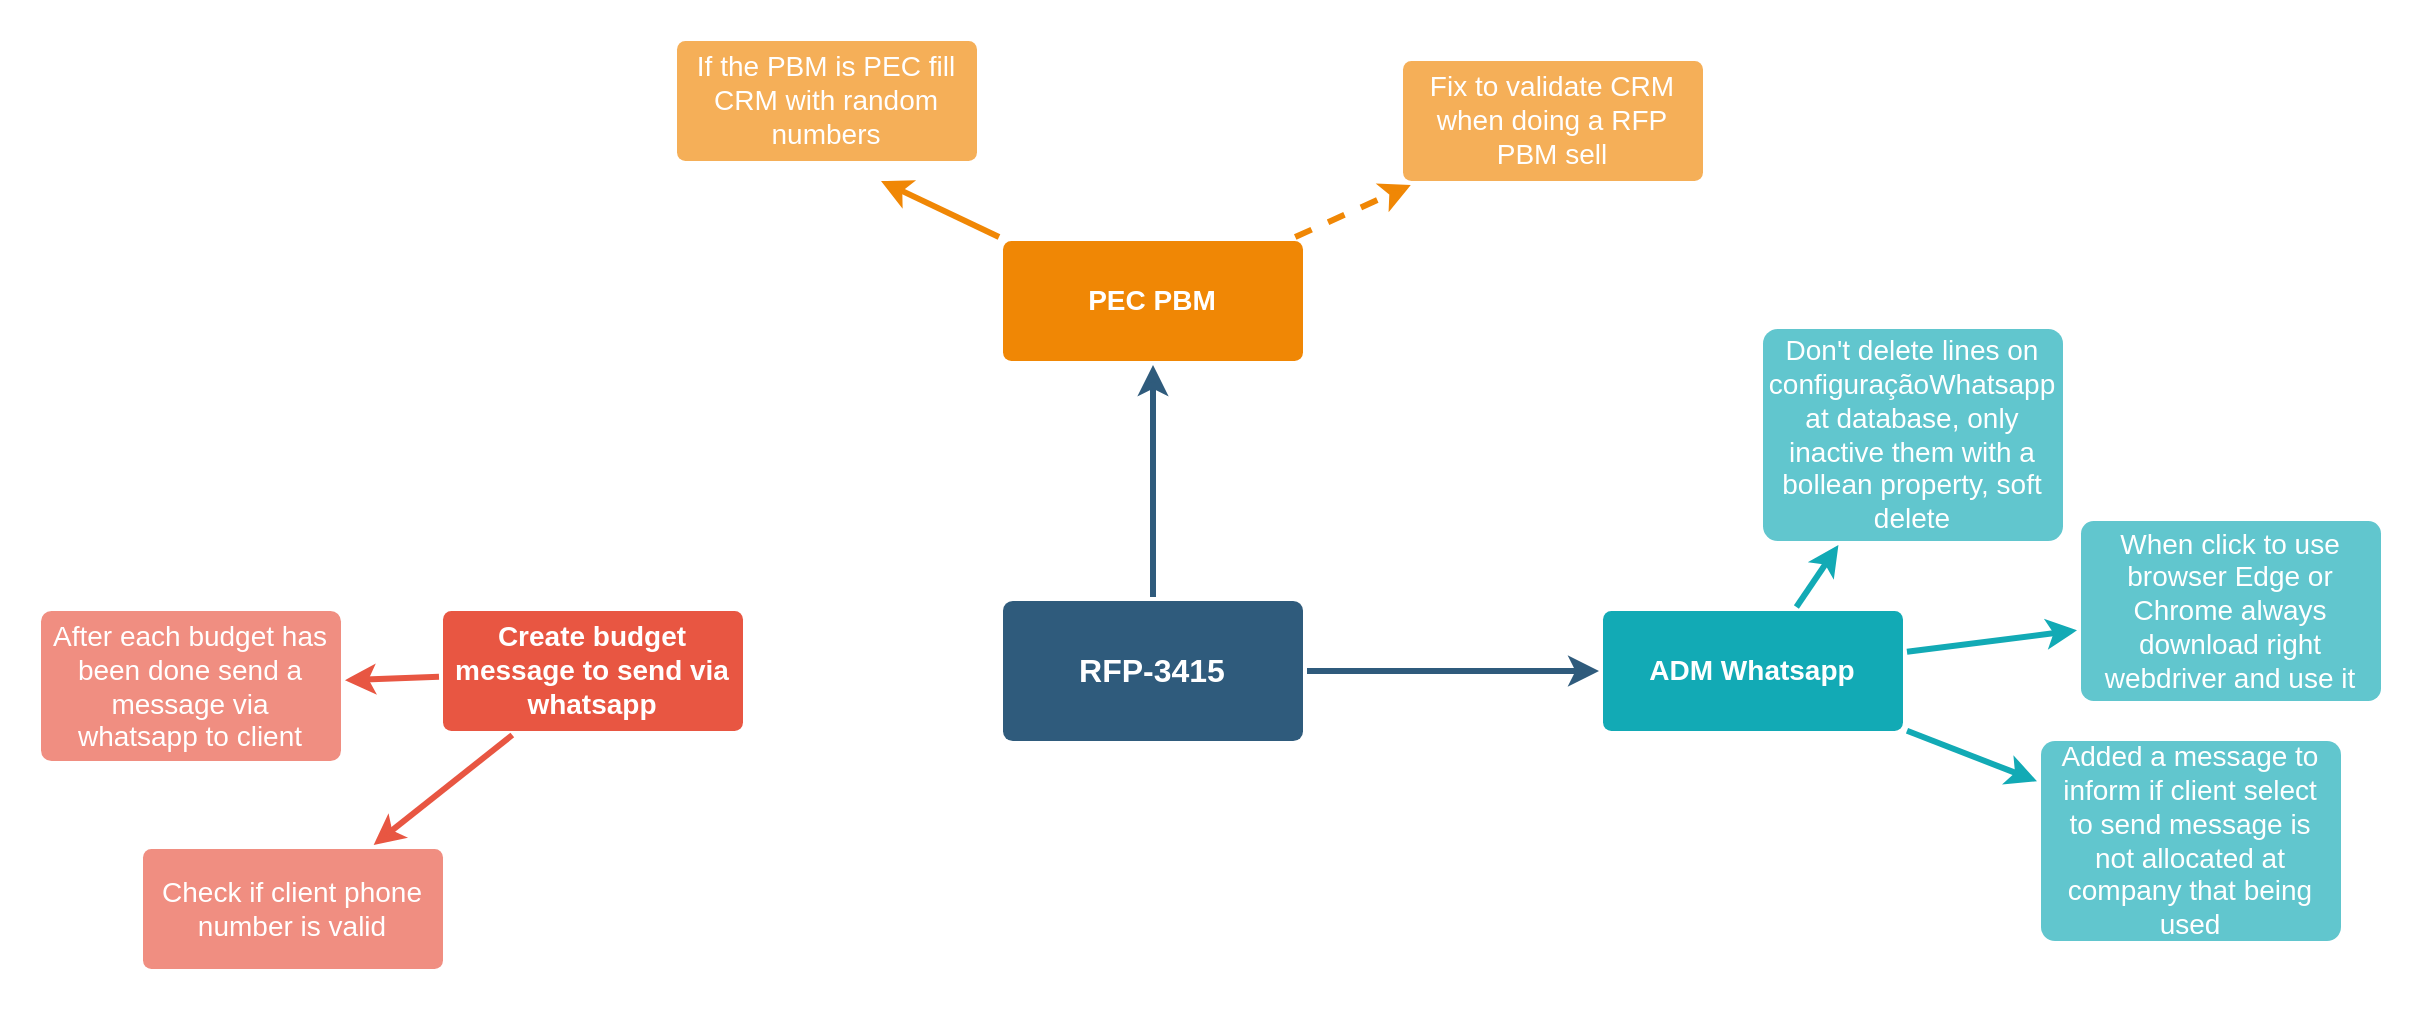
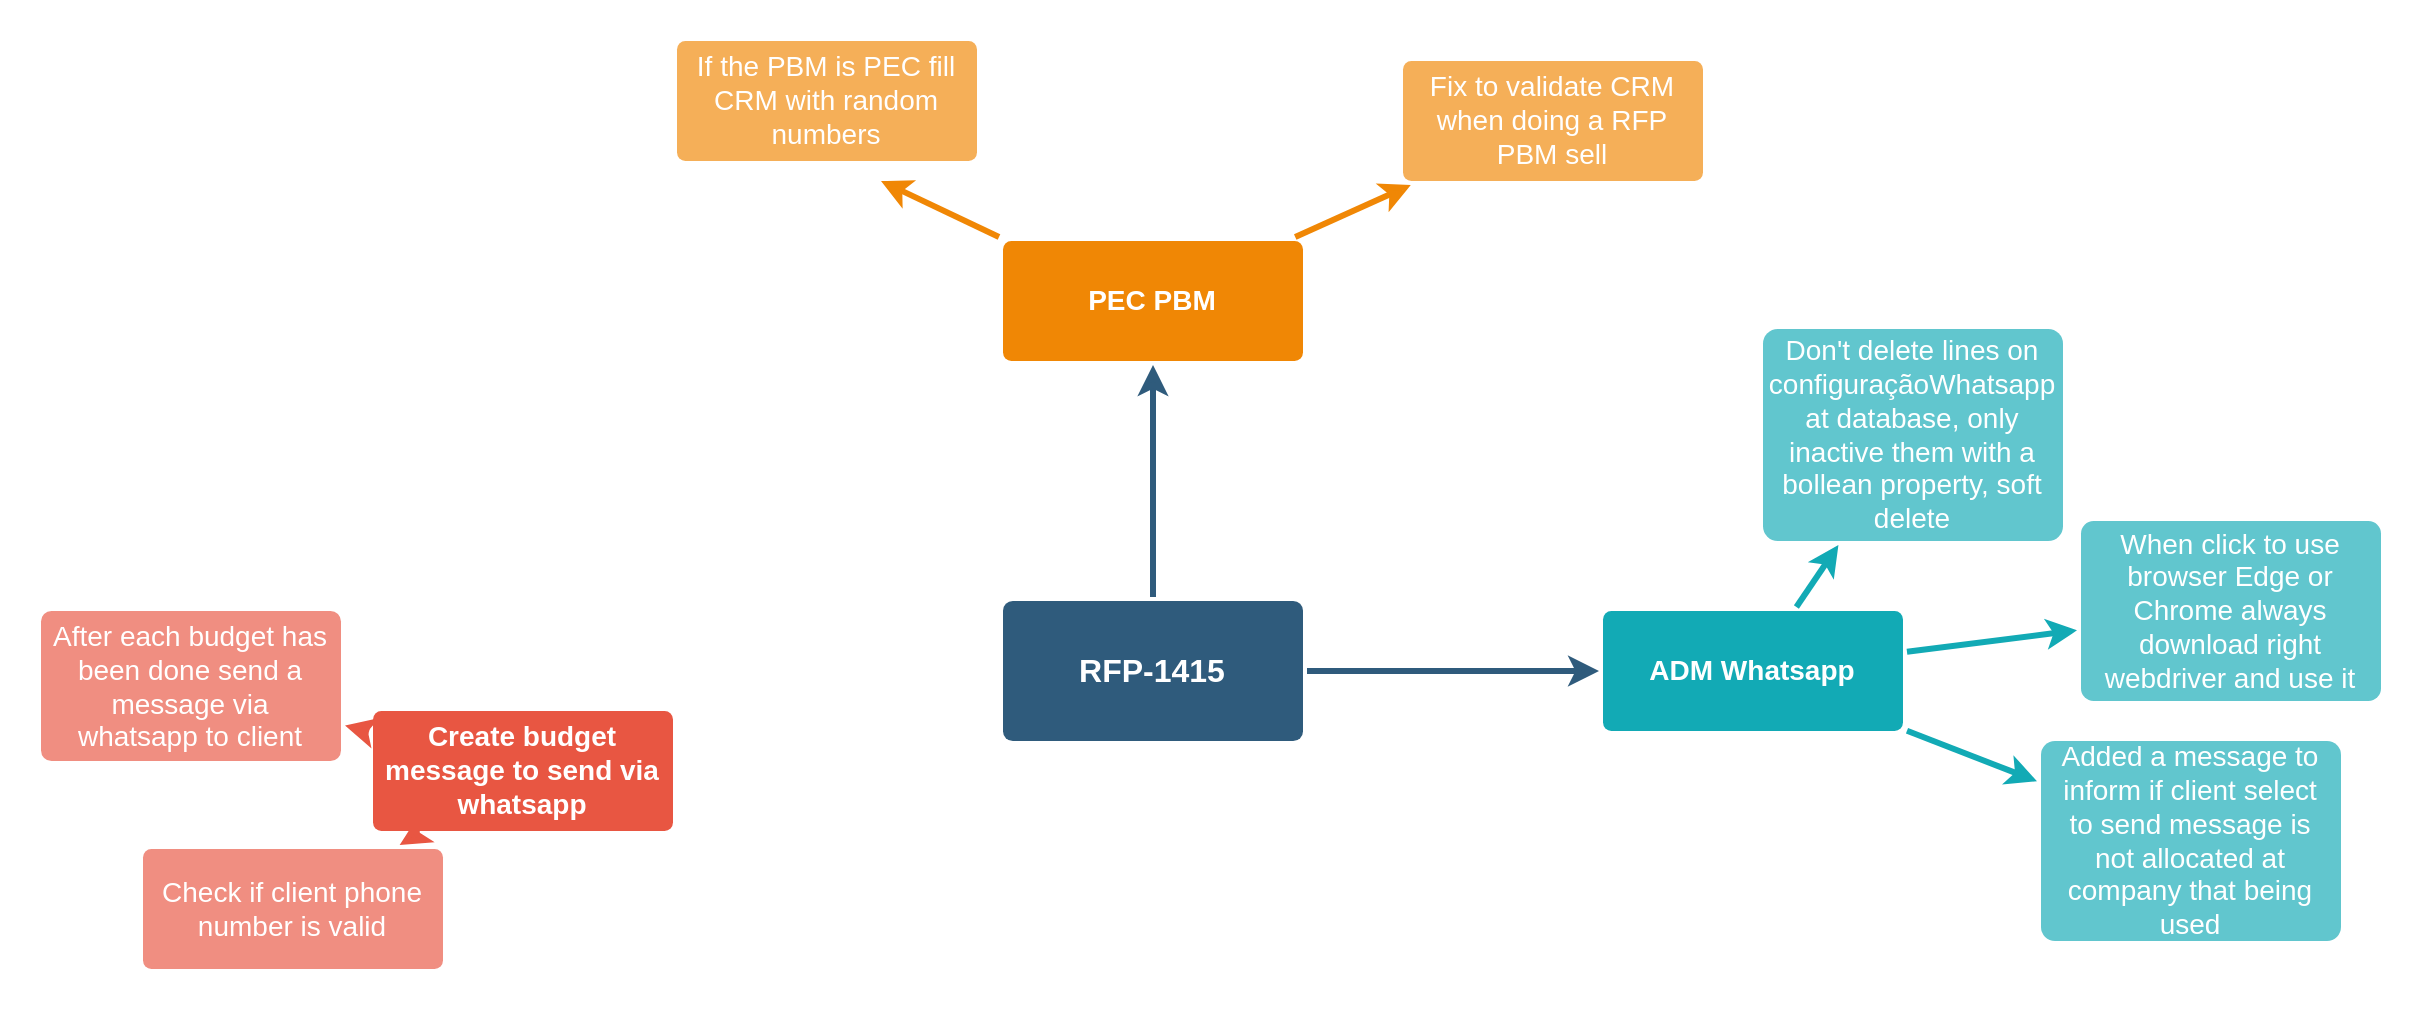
(1320, 226) -> (1320, 226)
(593, 671) -> (523, 771)
(1153, 671) -> (1153, 671)
